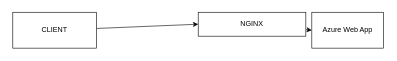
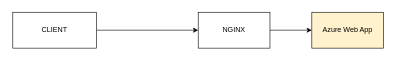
(252, 24) -> (234, 30)
(348, 30) -> (348, 30)
